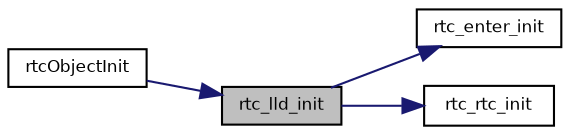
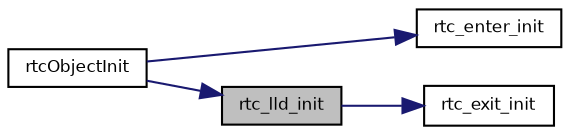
(375, 71) -> (271, 49)
(489, 106) -> (489, 106)
